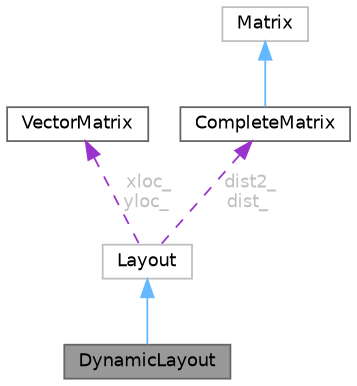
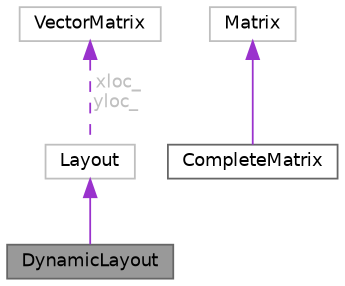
(265, 83) -> (253, 102)
(78, 124) -> (90, 24)
(200, 200) -> none
(147, 321) -> (90, 221)
